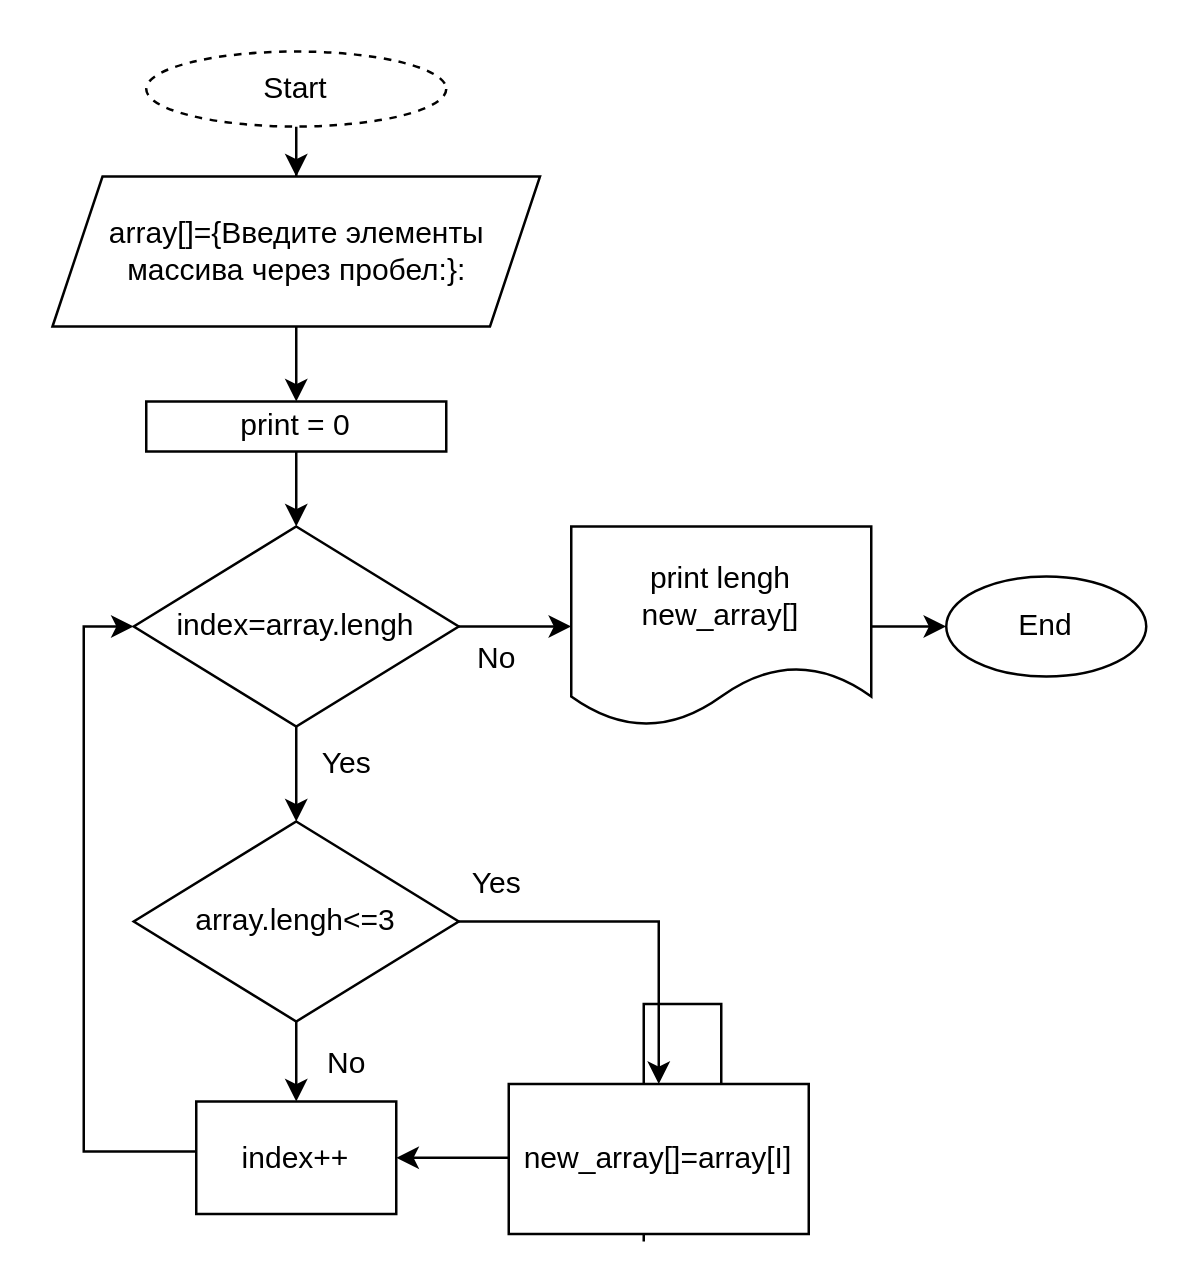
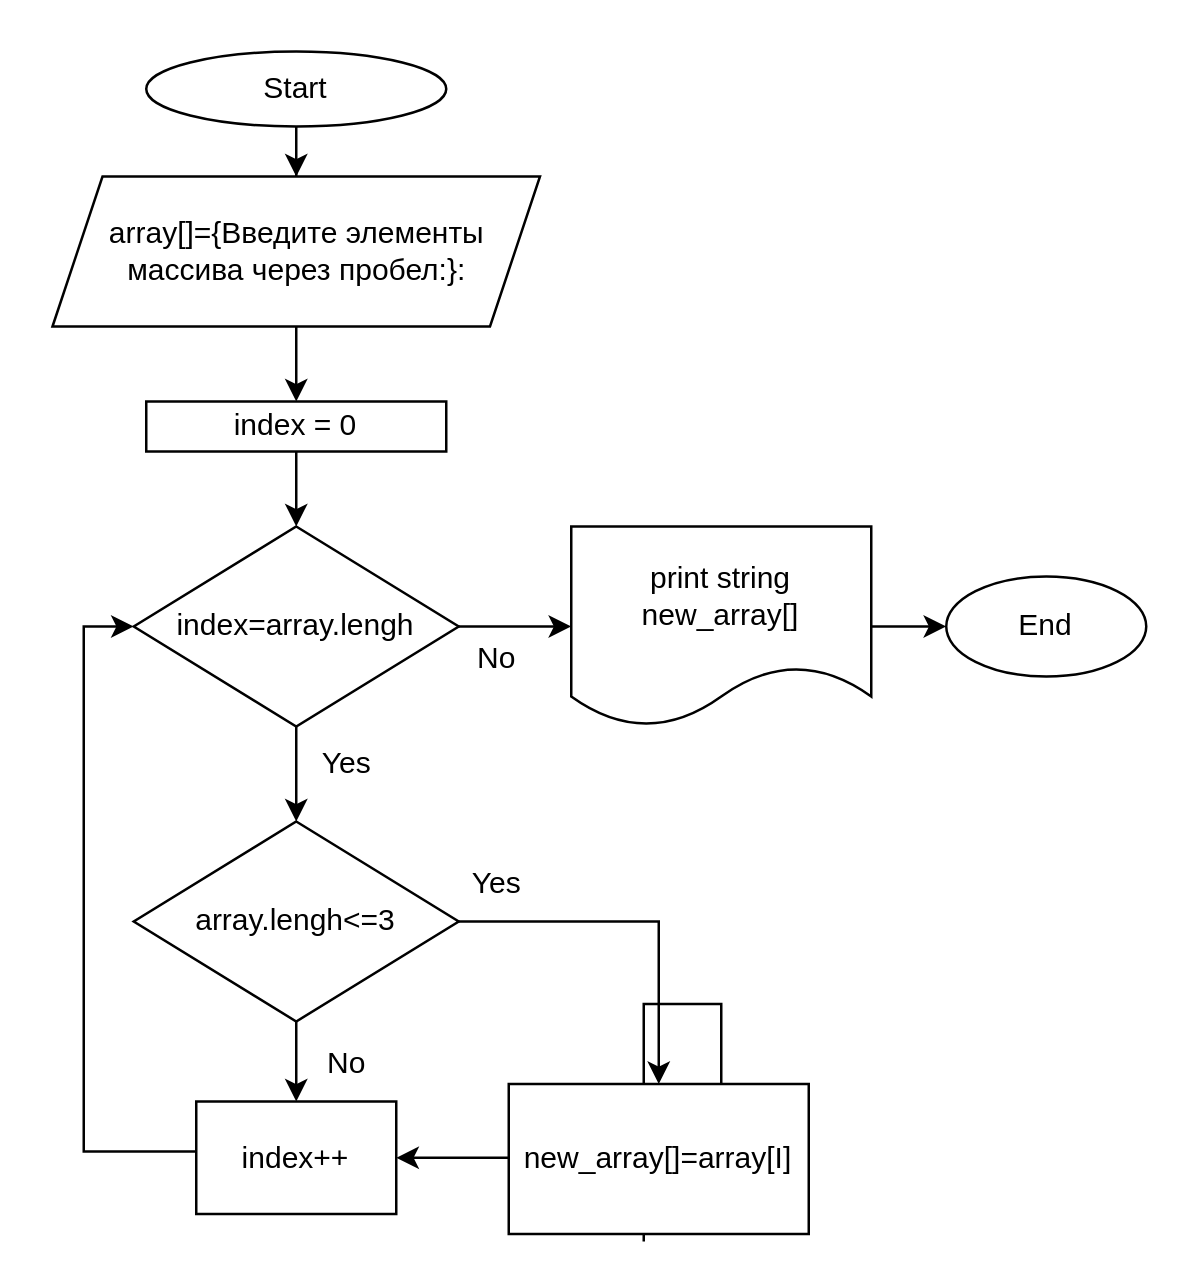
(296, 89) -> (296, 89)
(296, 426) -> (296, 426)
(721, 596) -> (721, 596)
